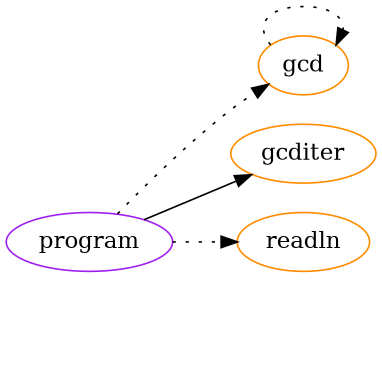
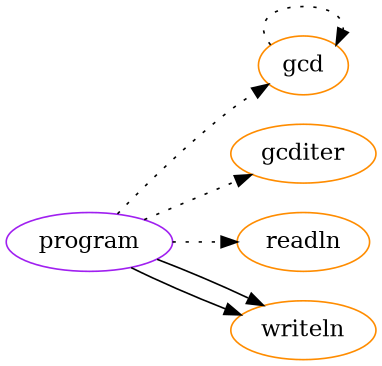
(190, 201) -> (190, 201)
none -> (303, 330)
